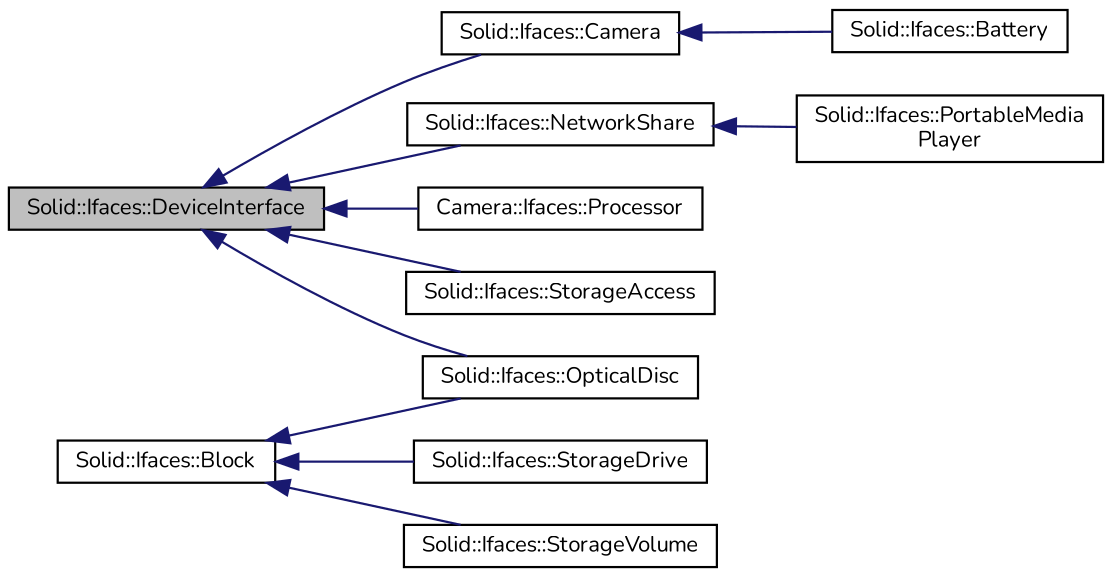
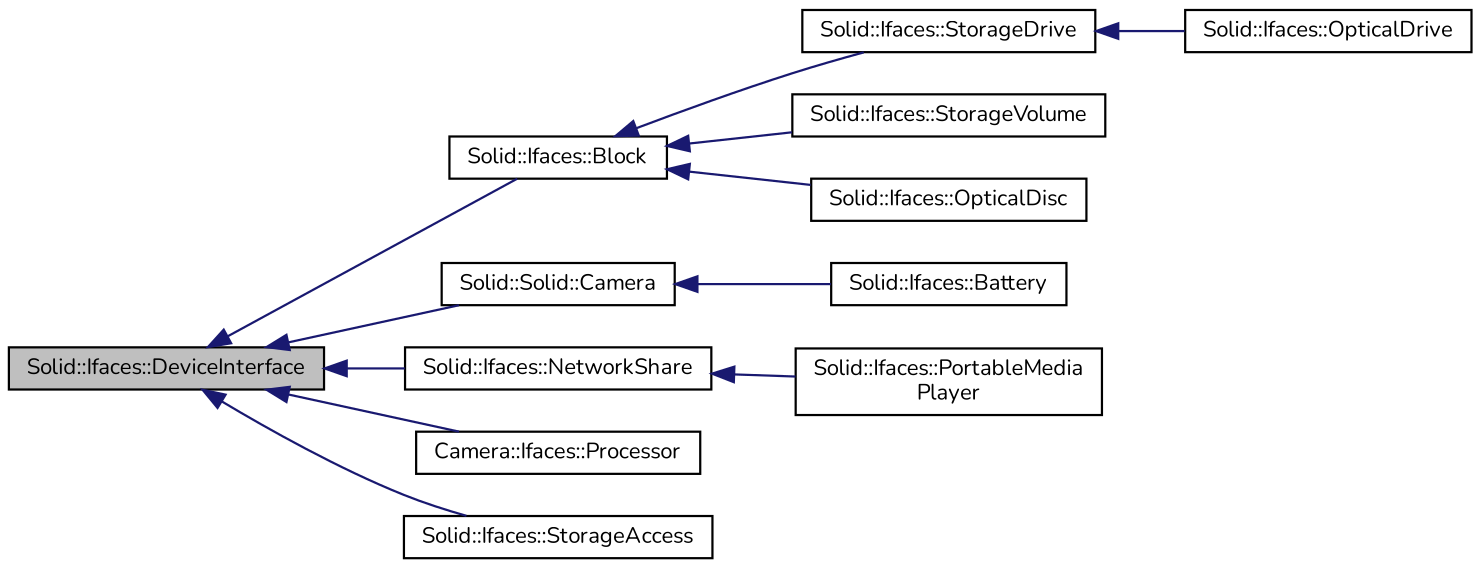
none -> (1328, 31)
(560, 33) -> (558, 284)
(341, 307) -> (373, 257)
